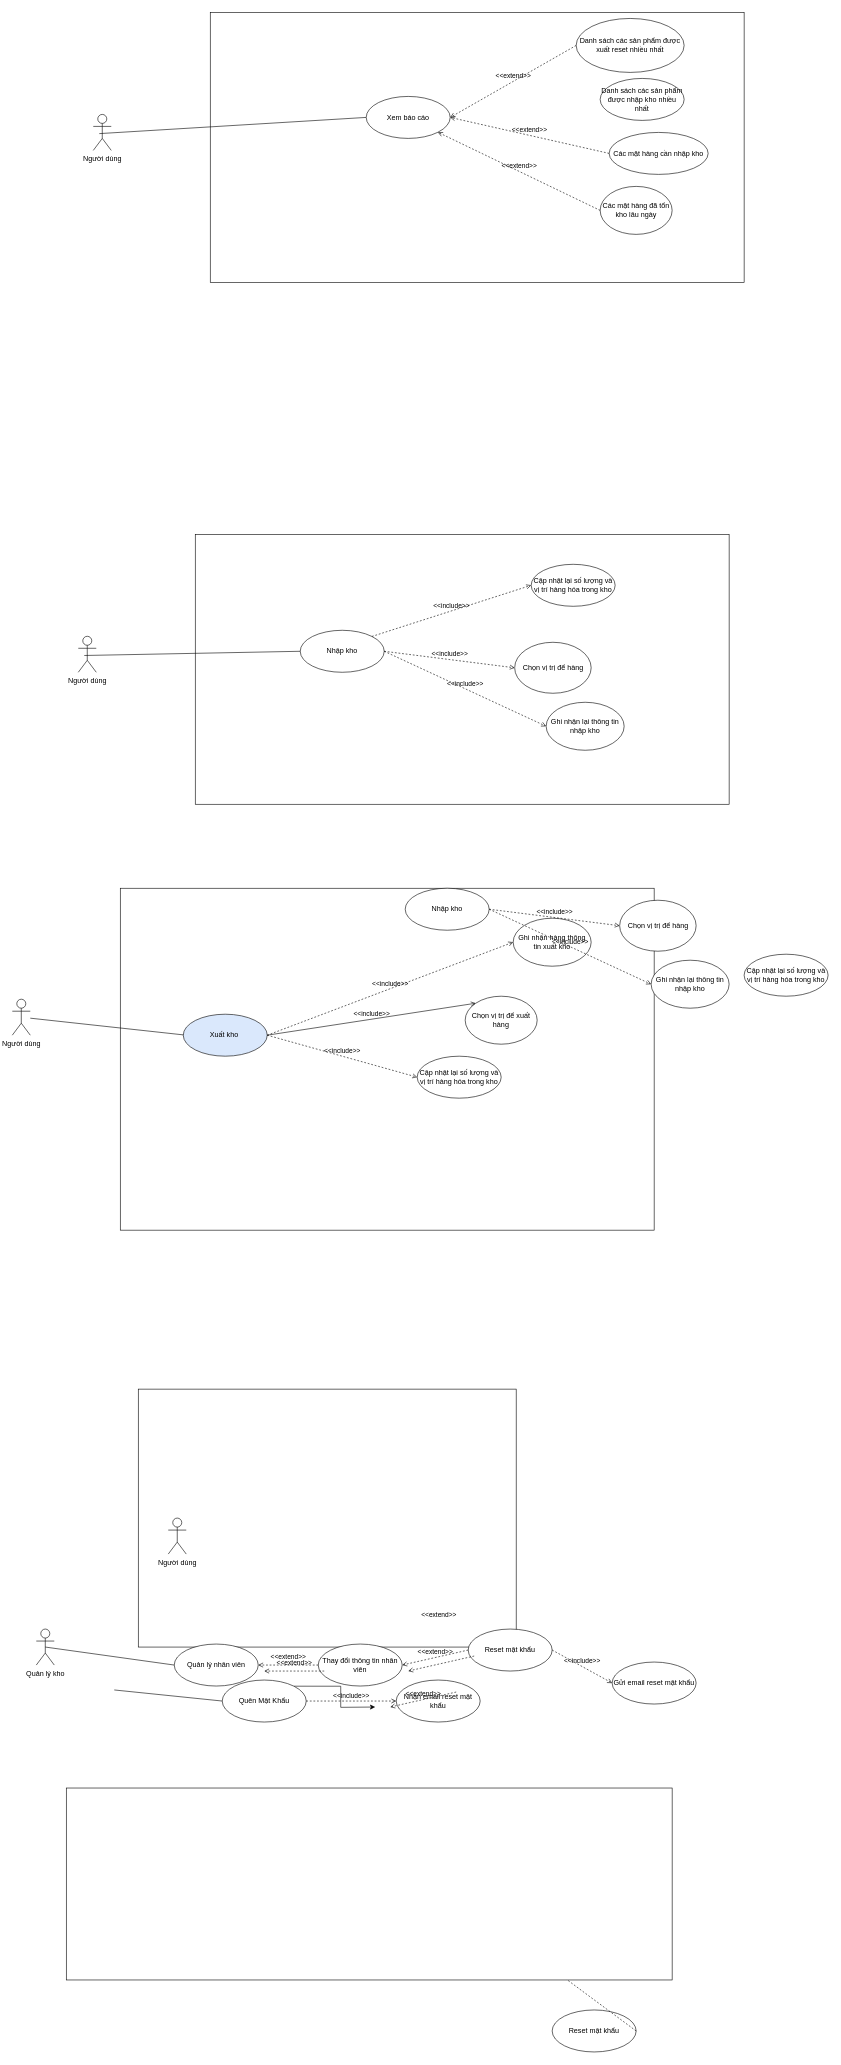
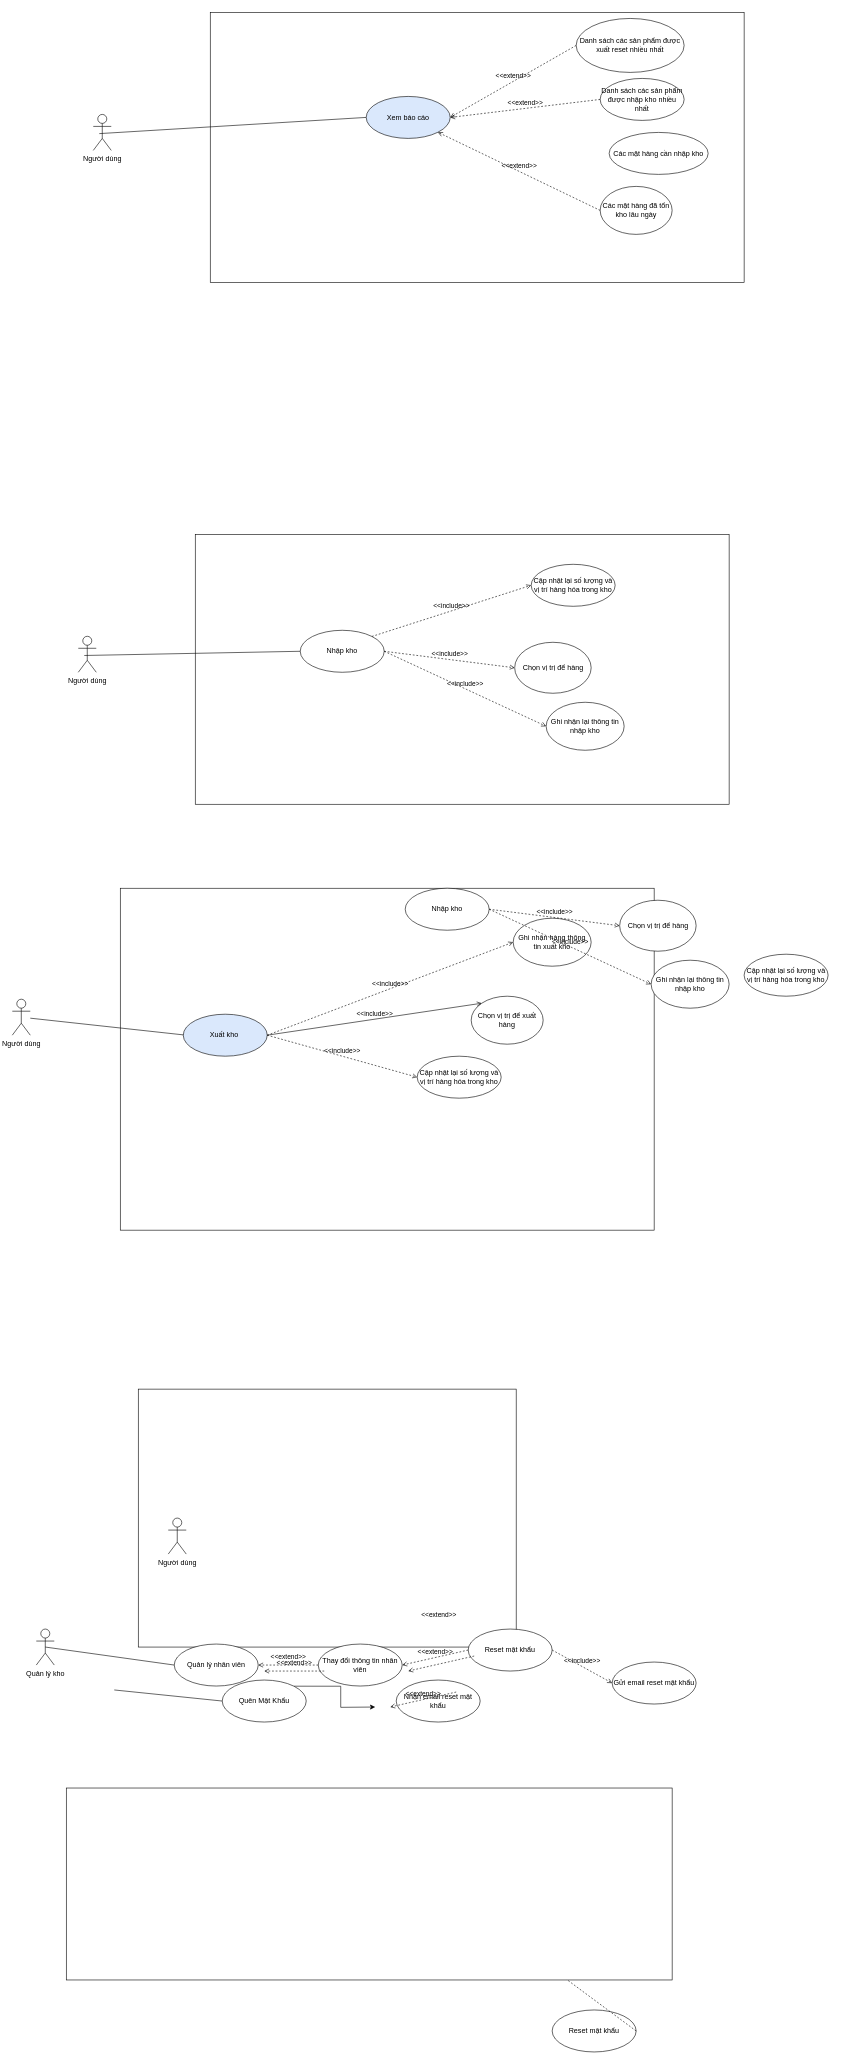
none -> (528, 108)
(408, 117) -> (408, 117)
(529, 135) -> none
(501, 1020) -> (507, 1020)
(351, 1701) -> none
